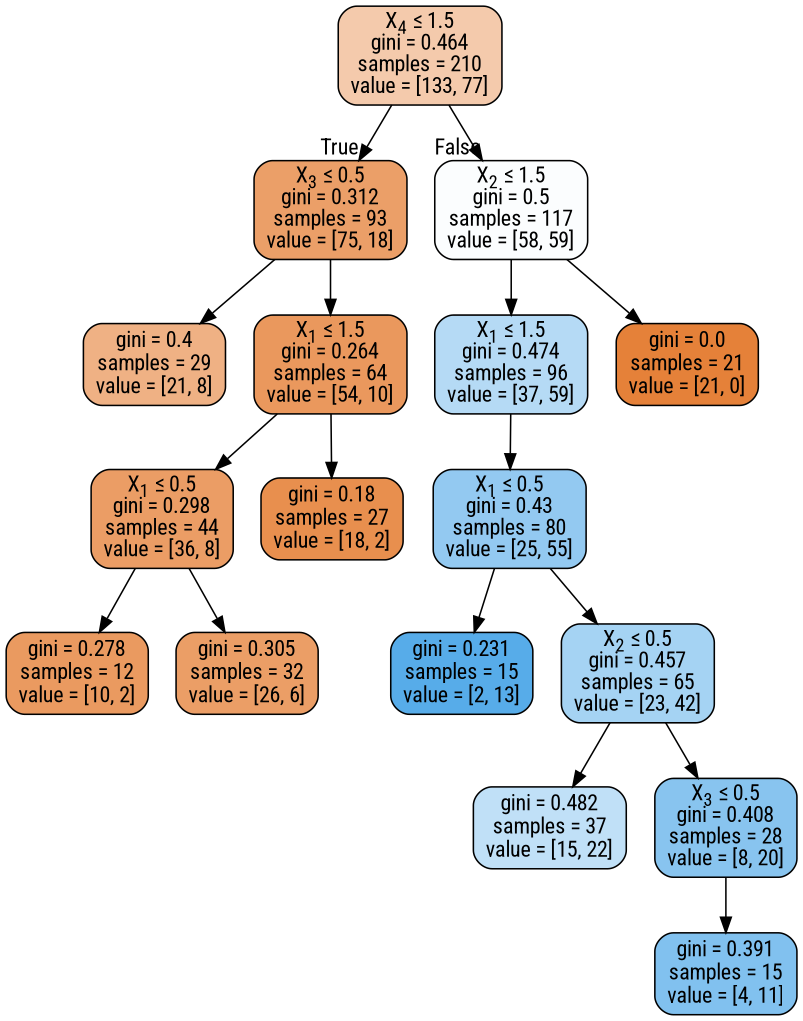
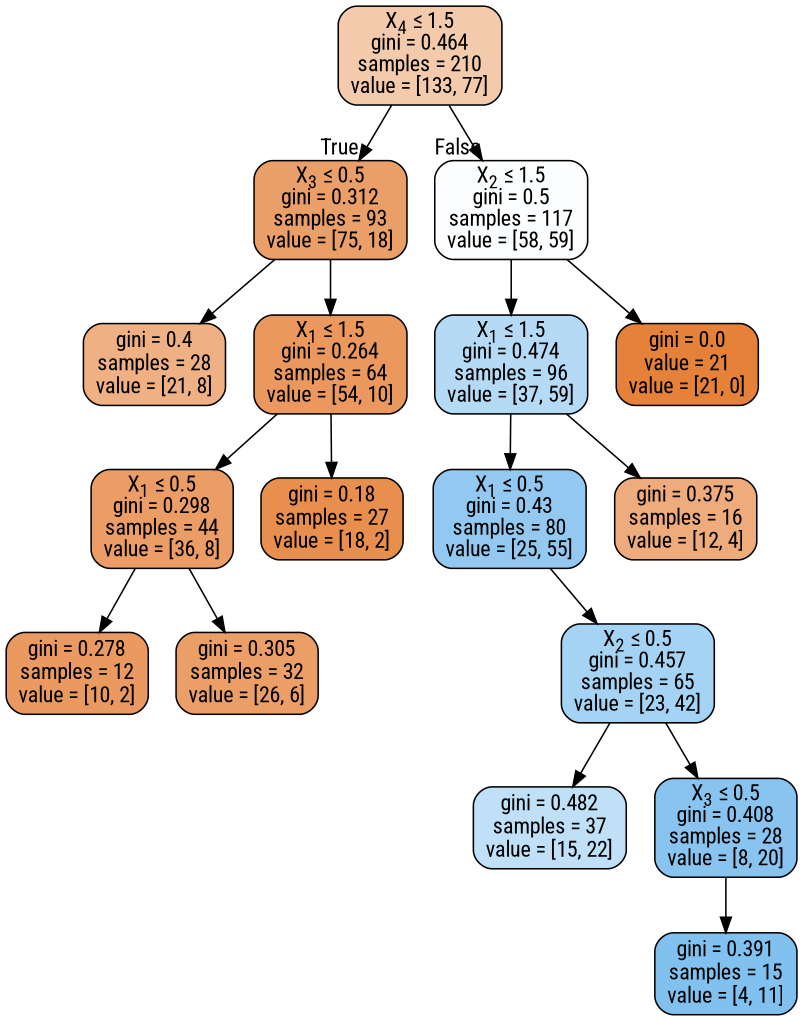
(154, 364) -> (154, 364)
(687, 364) -> (687, 364)
none -> (686, 519)
(462, 673) -> none
